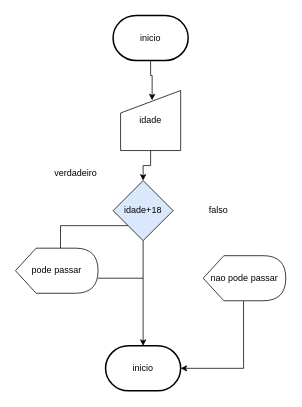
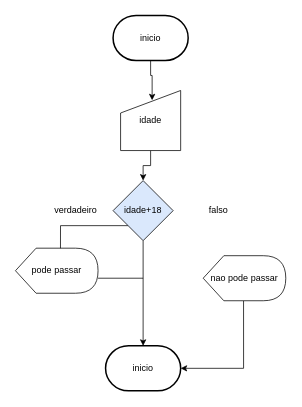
(75, 173) -> (75, 210)
